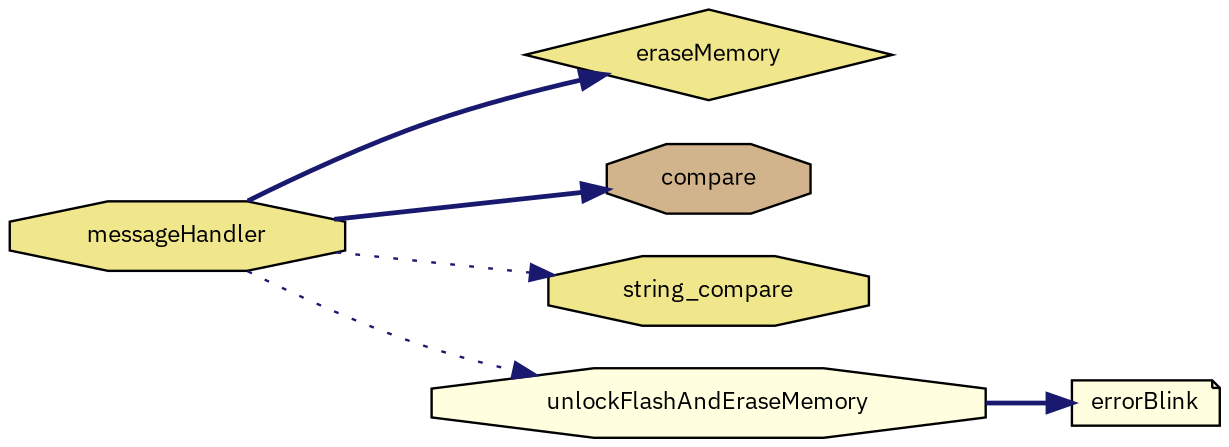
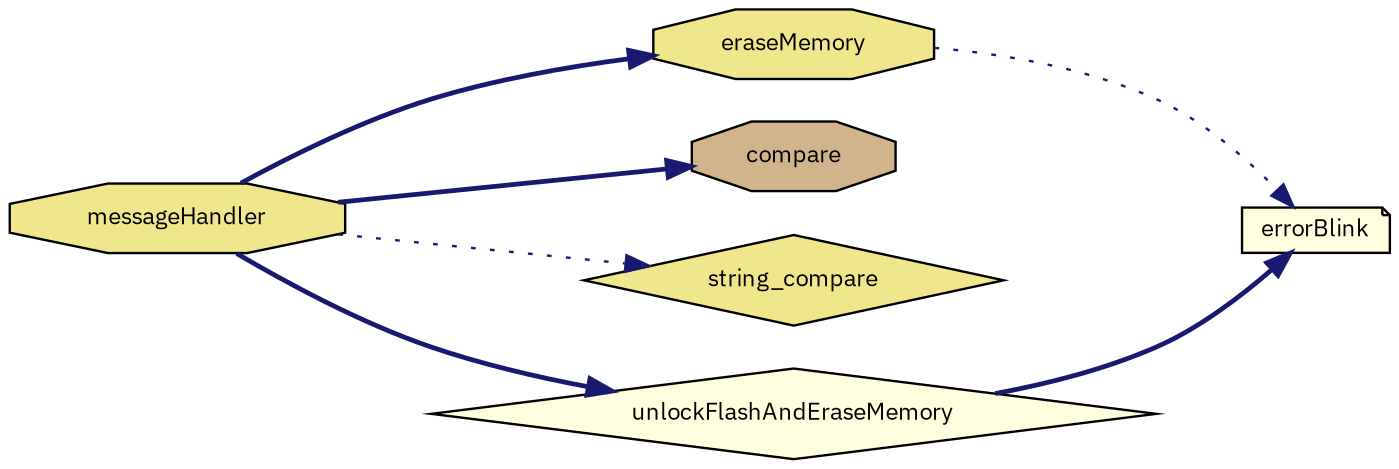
(709, 55) -> (794, 44)
none -> (1120, 85)
(709, 291) -> (794, 280)
(377, 329) -> (406, 338)
(709, 403) -> (794, 414)
